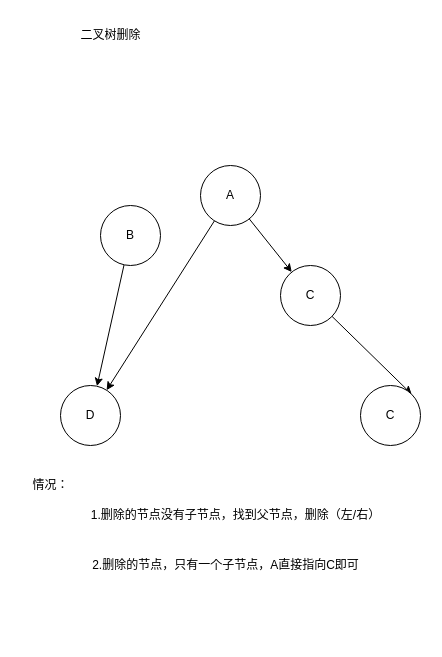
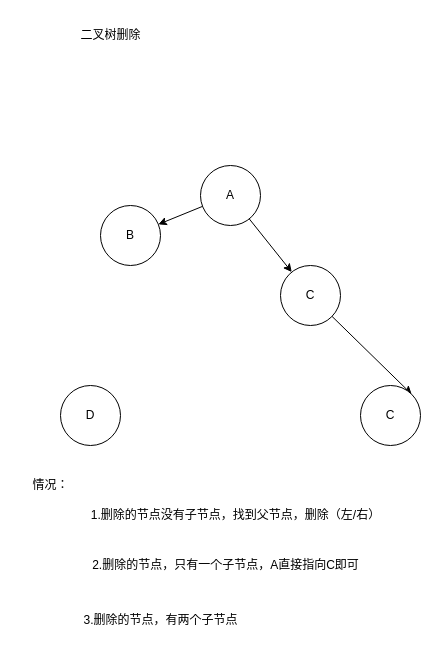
(162, 303) -> (184, 214)
(111, 322) -> none
none -> (161, 621)
